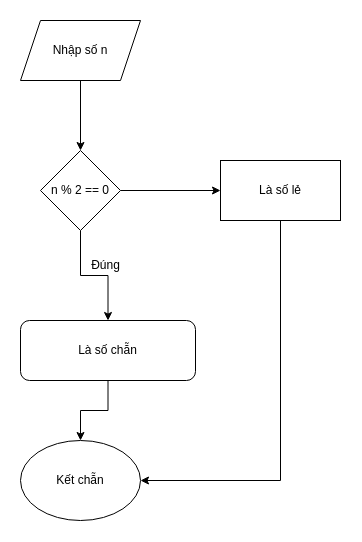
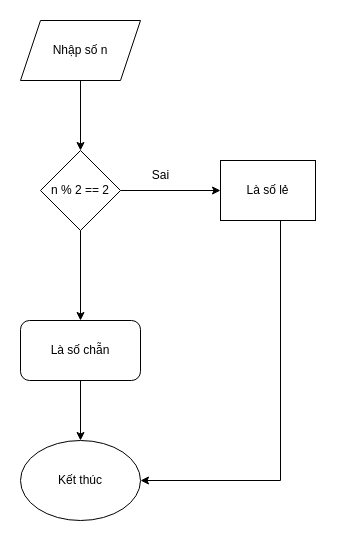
none -> (161, 176)
(81, 191) -> (81, 191)
(281, 191) -> (268, 191)
(106, 266) -> none
(108, 351) -> (81, 351)
(81, 481) -> (81, 481)
